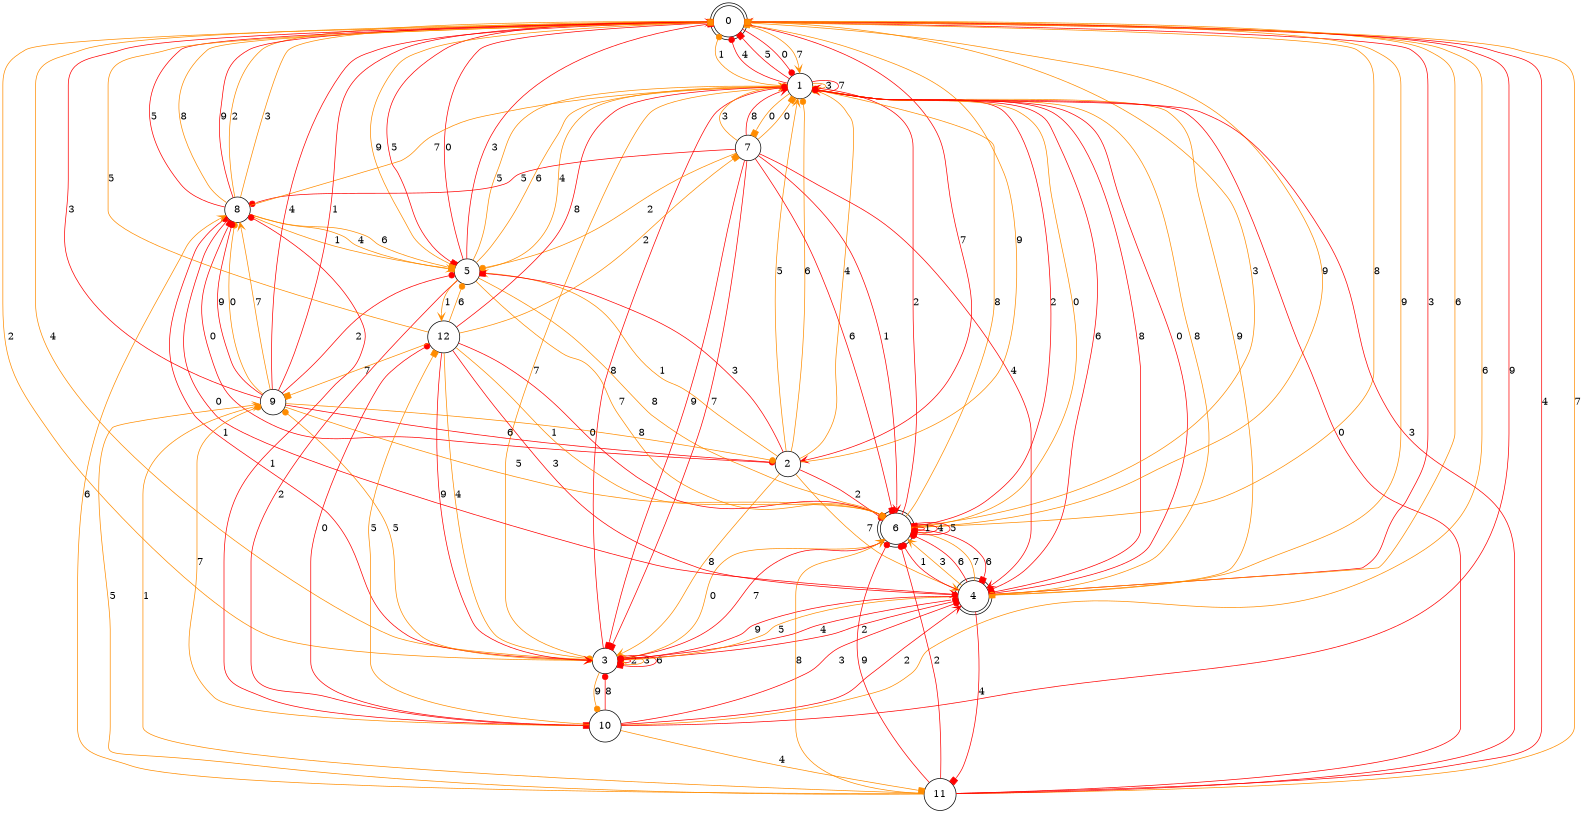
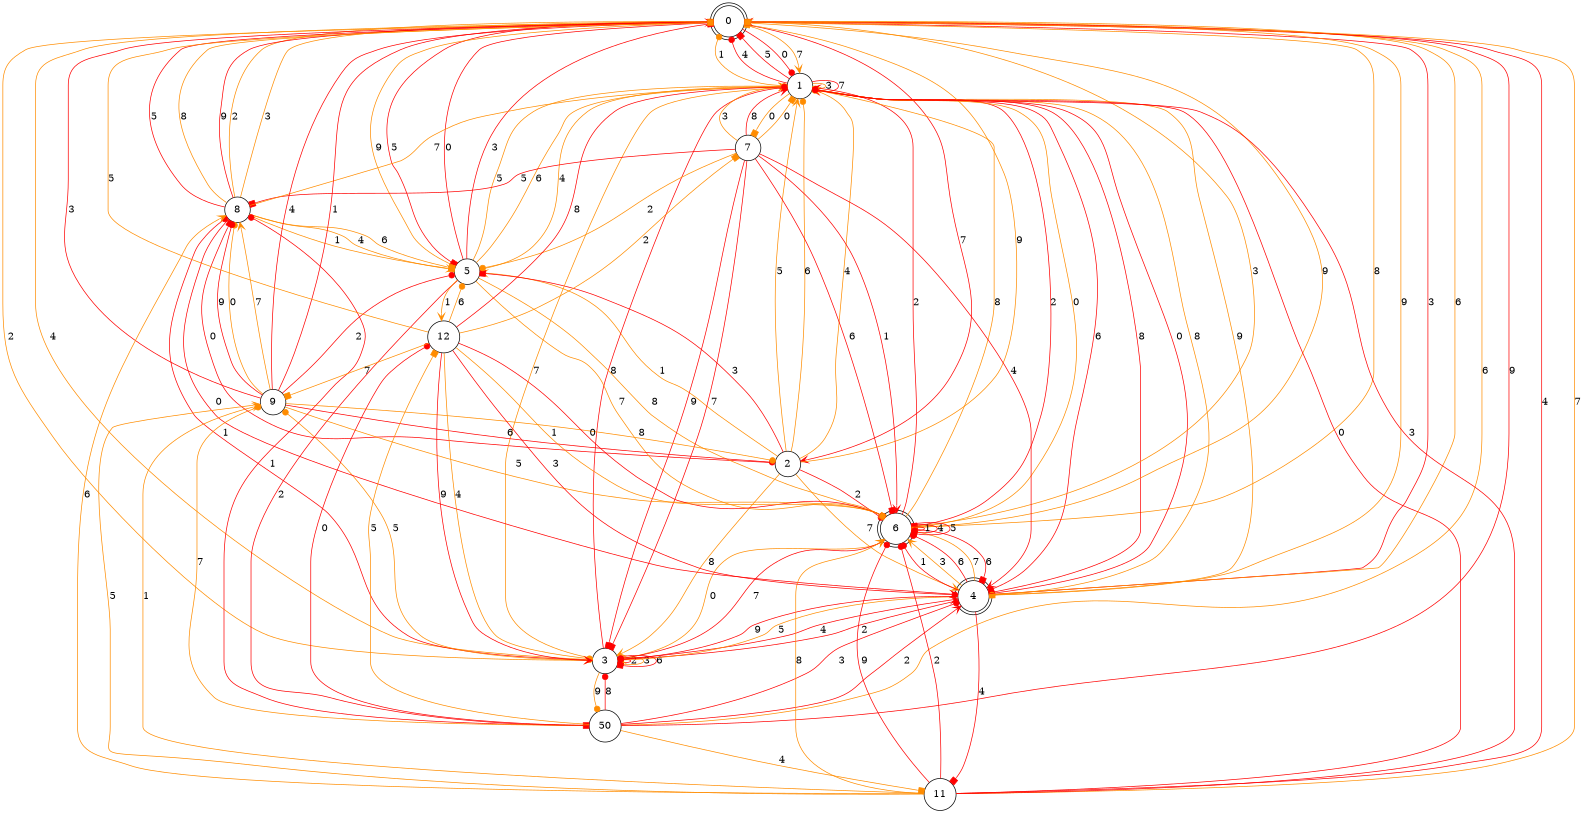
(498, 186) -> (498, 186)
(786, 636) -> (786, 636)
(605, 726) -> (605, 726)
